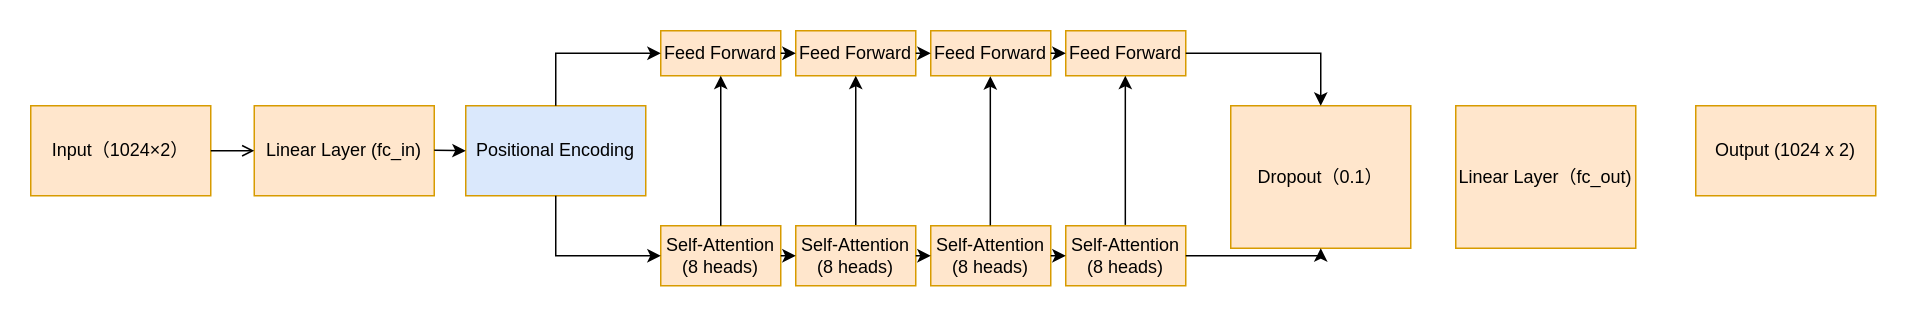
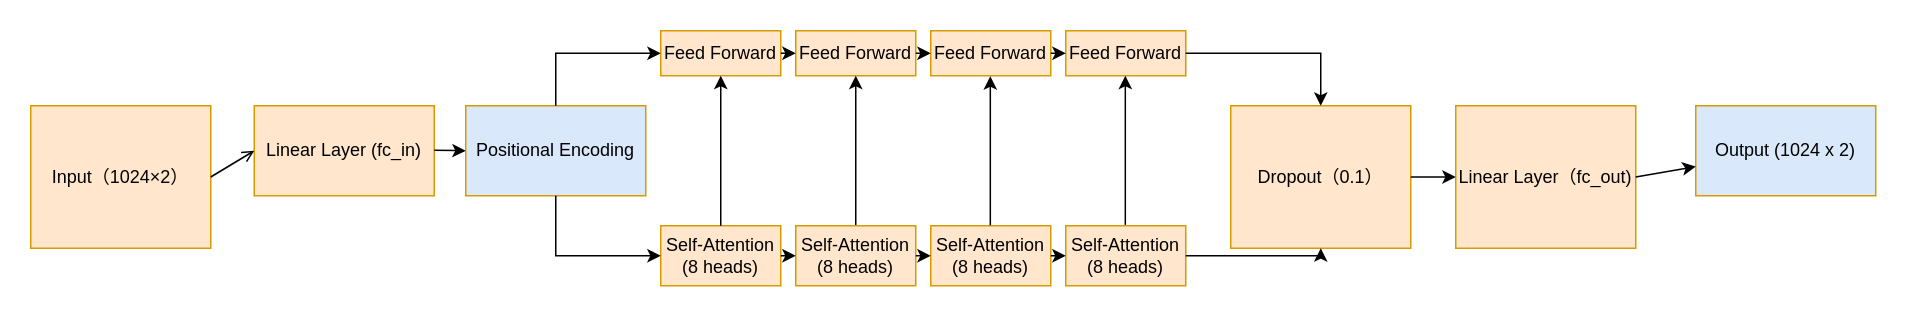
(121, 151) -> (121, 177)
(1786, 151) -> (1786, 151)
none -> (1661, 173)
none -> (1428, 177)
